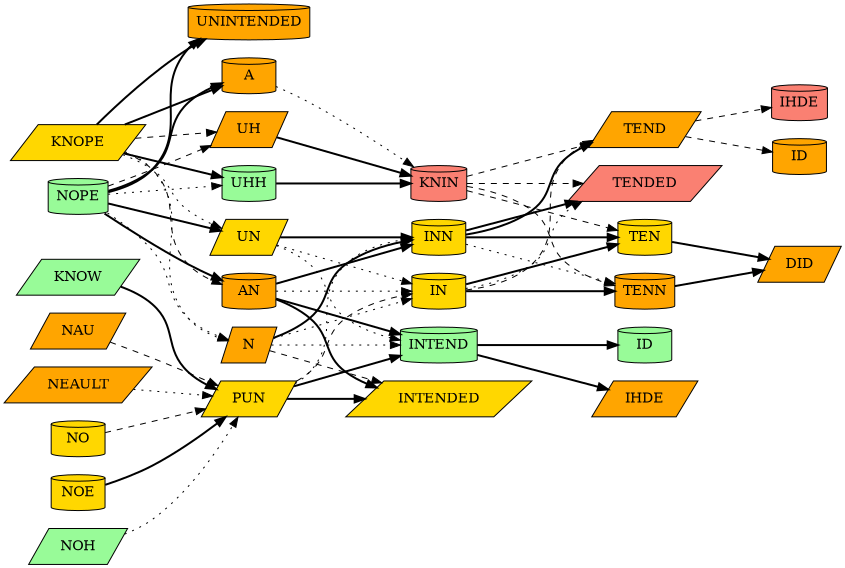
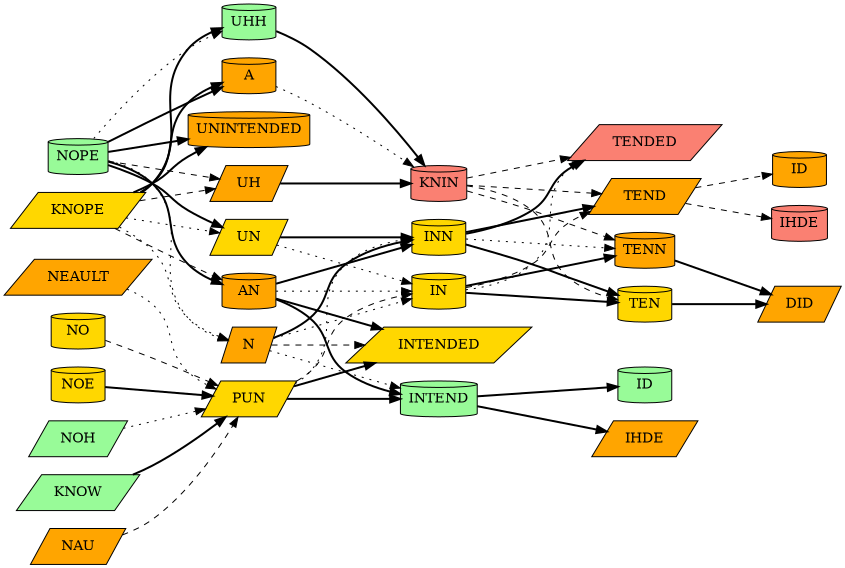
(335, 307) -> none
